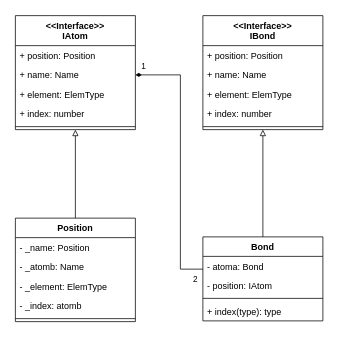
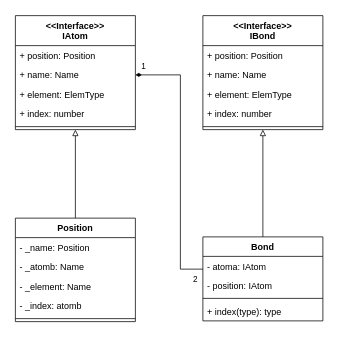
(236, 266) -> (239, 266)
(64, 287) -> (55, 287)
